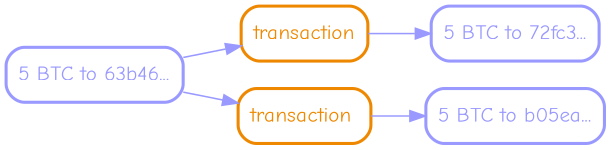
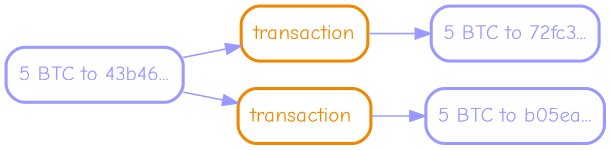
(95, 75) -> (95, 75)
